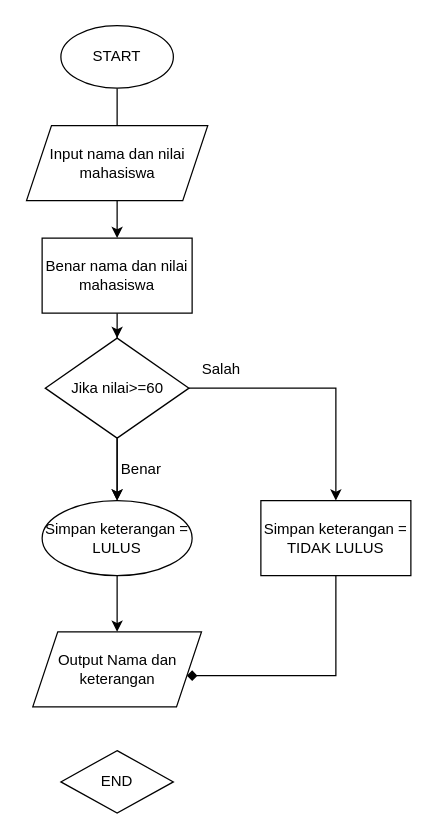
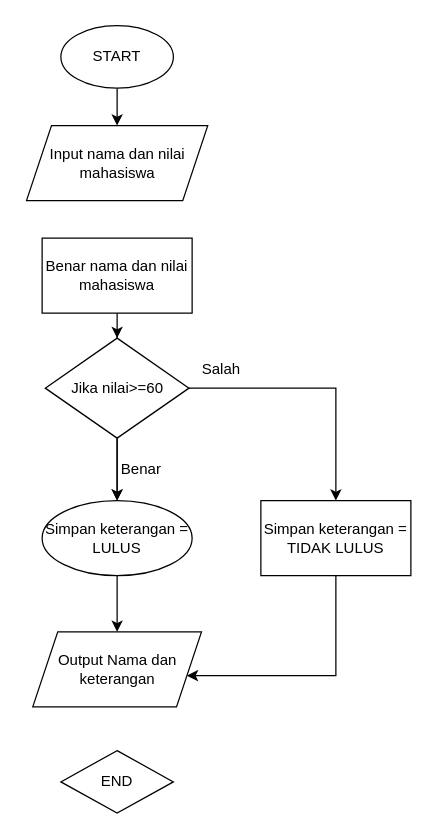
(117, 119) -> (117, 116)
(117, 224) -> none
(197, 676) -> (197, 676)
